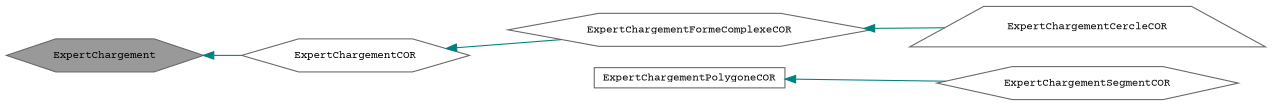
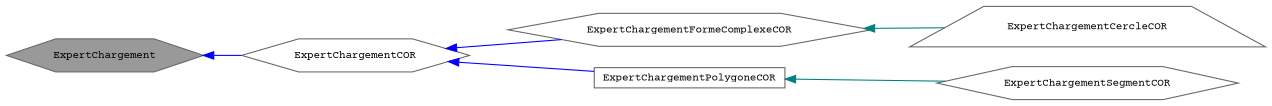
(509, 44) -> (509, 44)
(228, 55) -> (228, 55)
none -> (527, 67)
